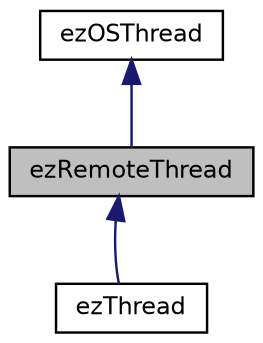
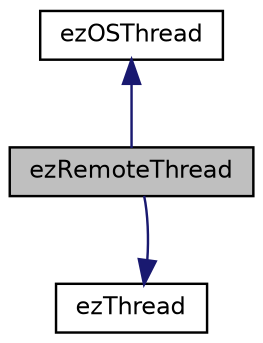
(115, 252) -> (148, 228)
